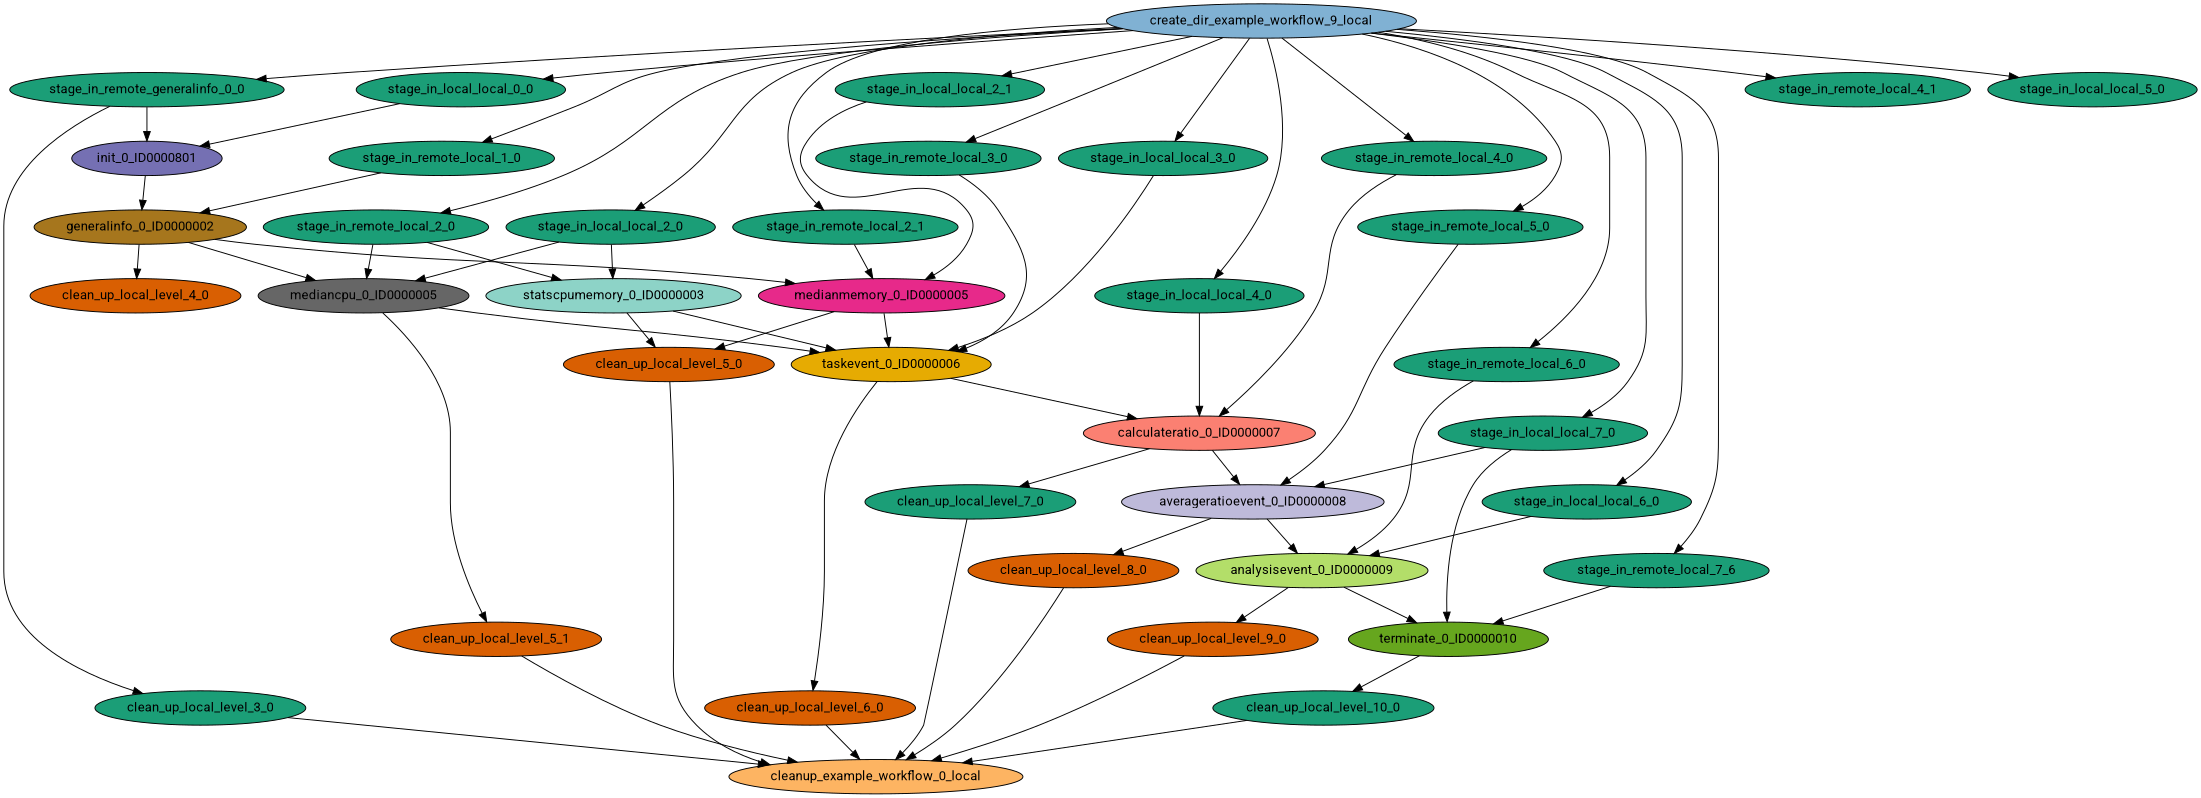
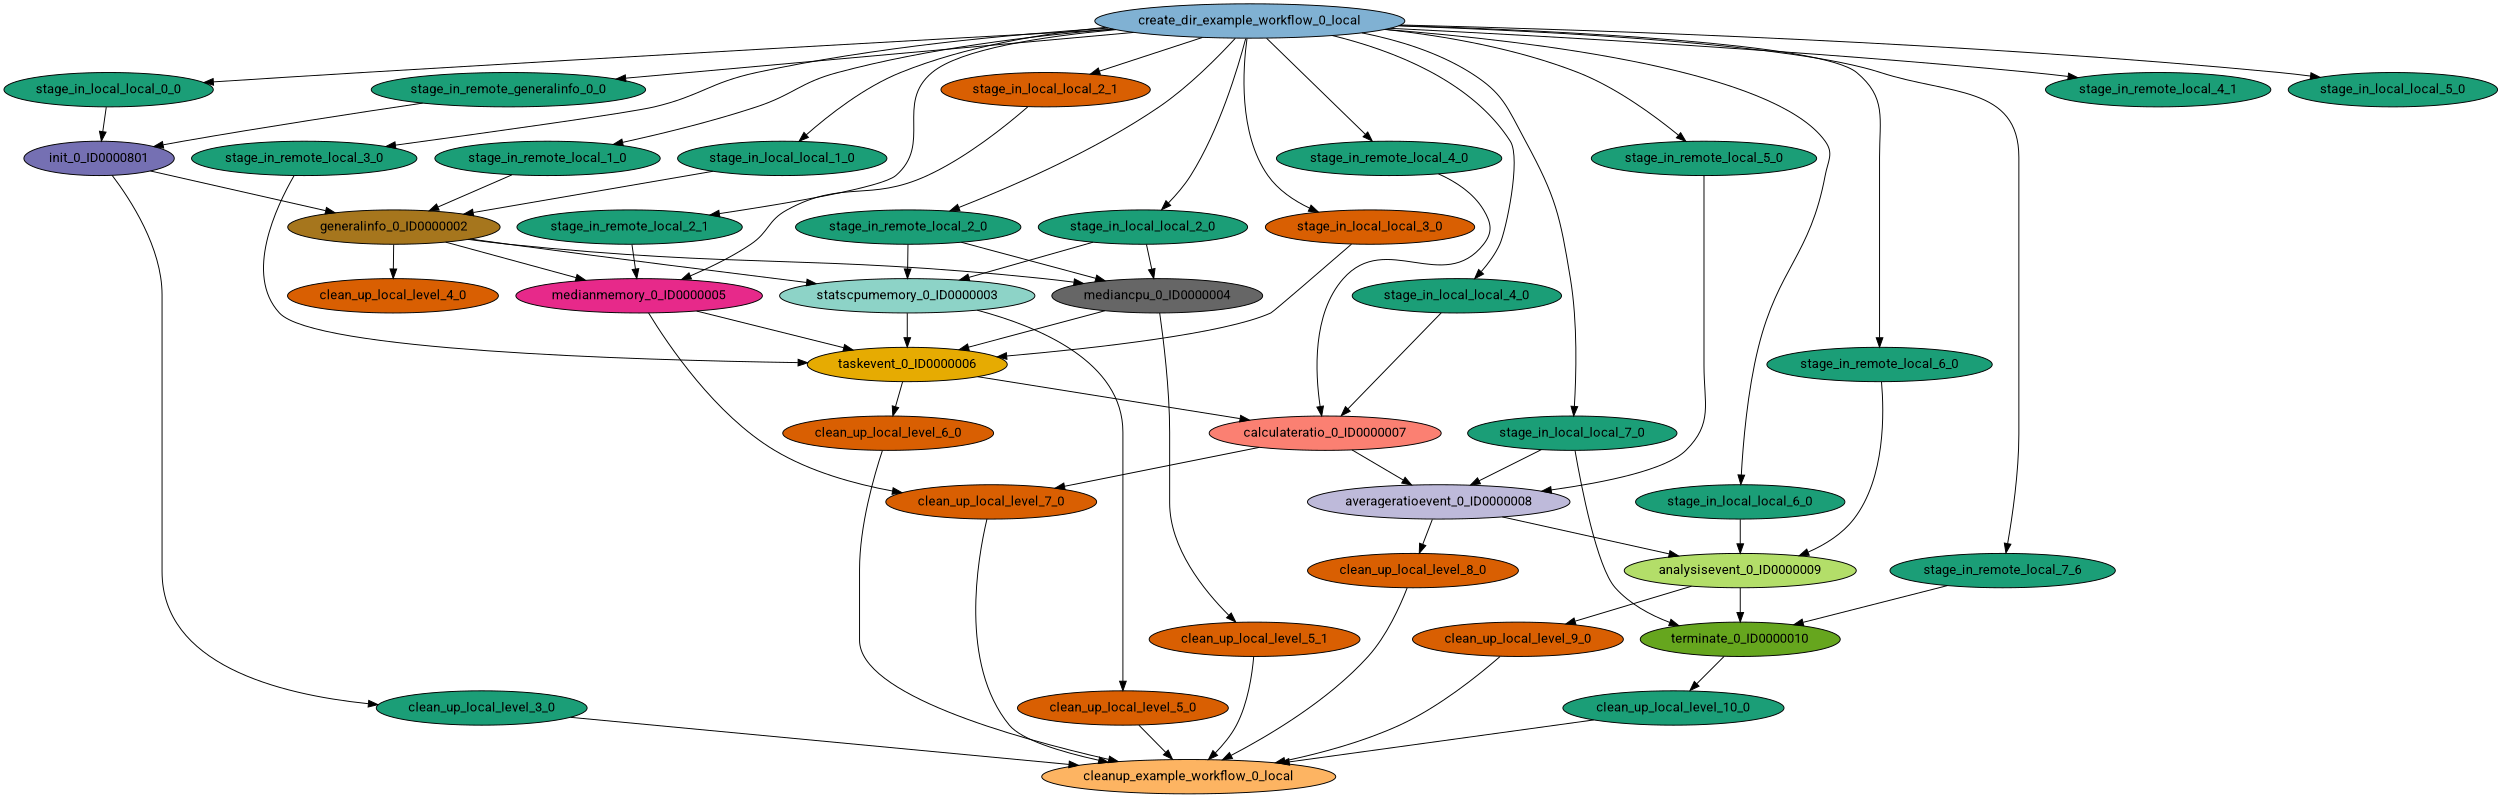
(1261, 21) -> (1250, 21)
(940, 90) -> (1046, 90)
none -> (782, 158)
(1163, 158) -> (1370, 227)
none -> (647, 262)
(364, 296) -> (1157, 296)
(779, 329) -> (749, 432)
(4, 409) -> (162, 501)
(970, 502) -> (991, 502)
